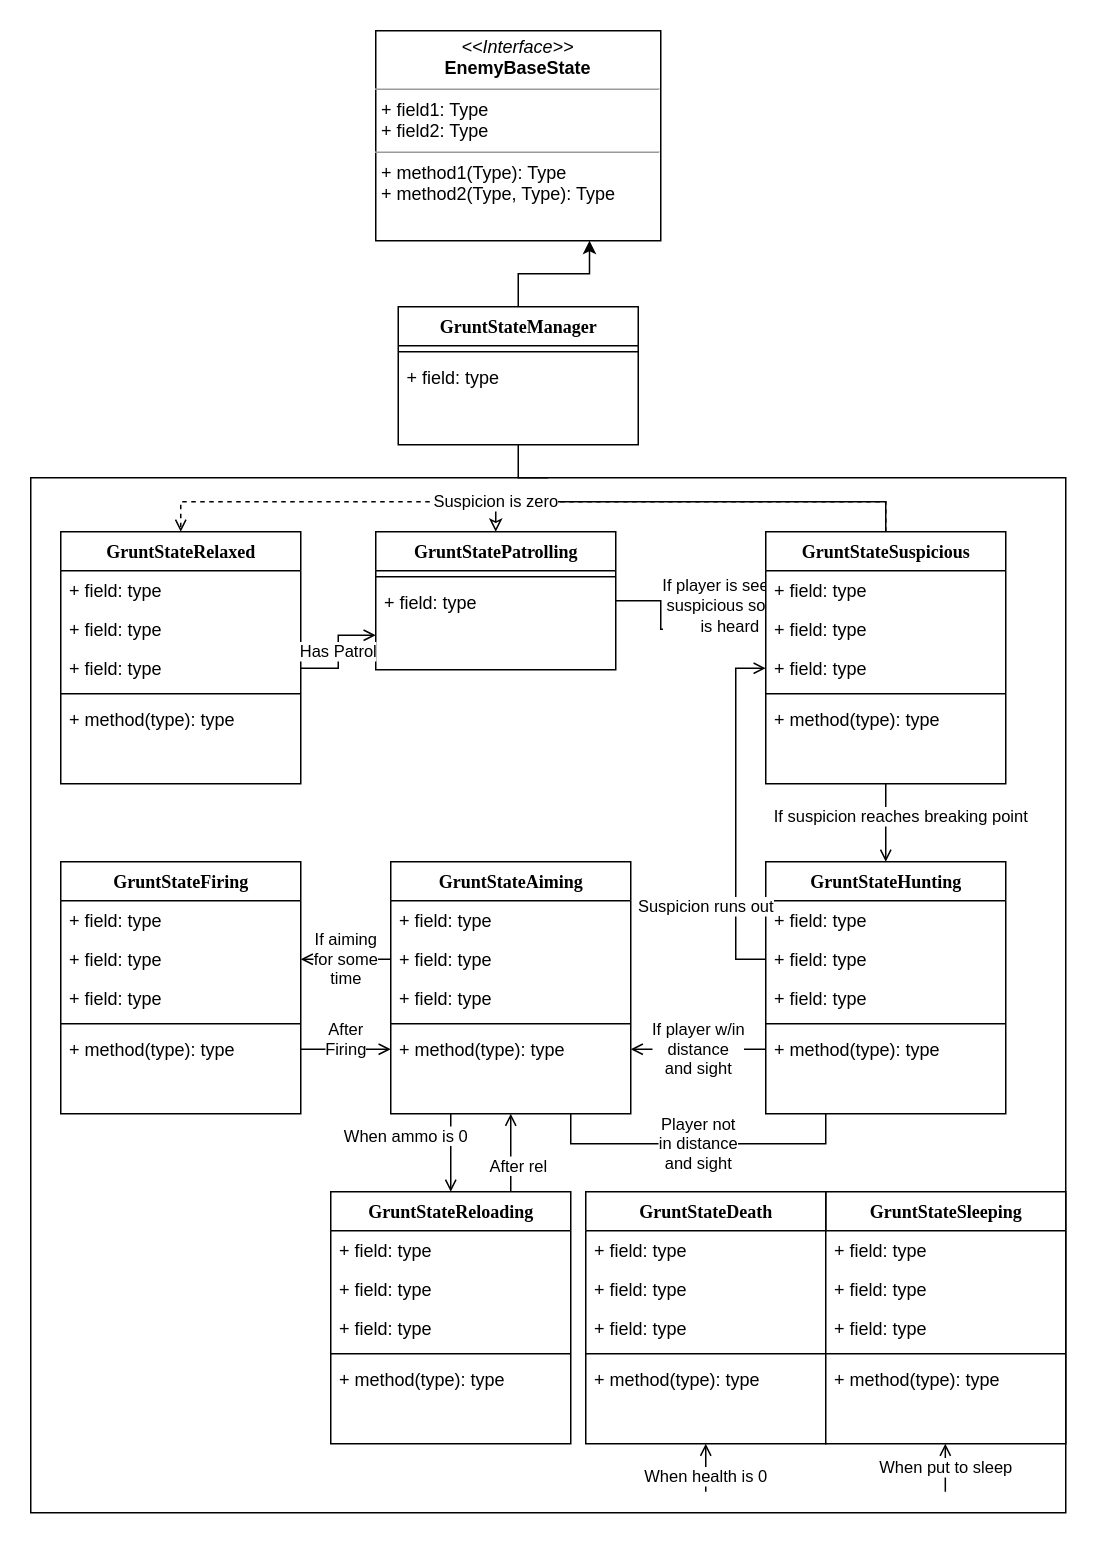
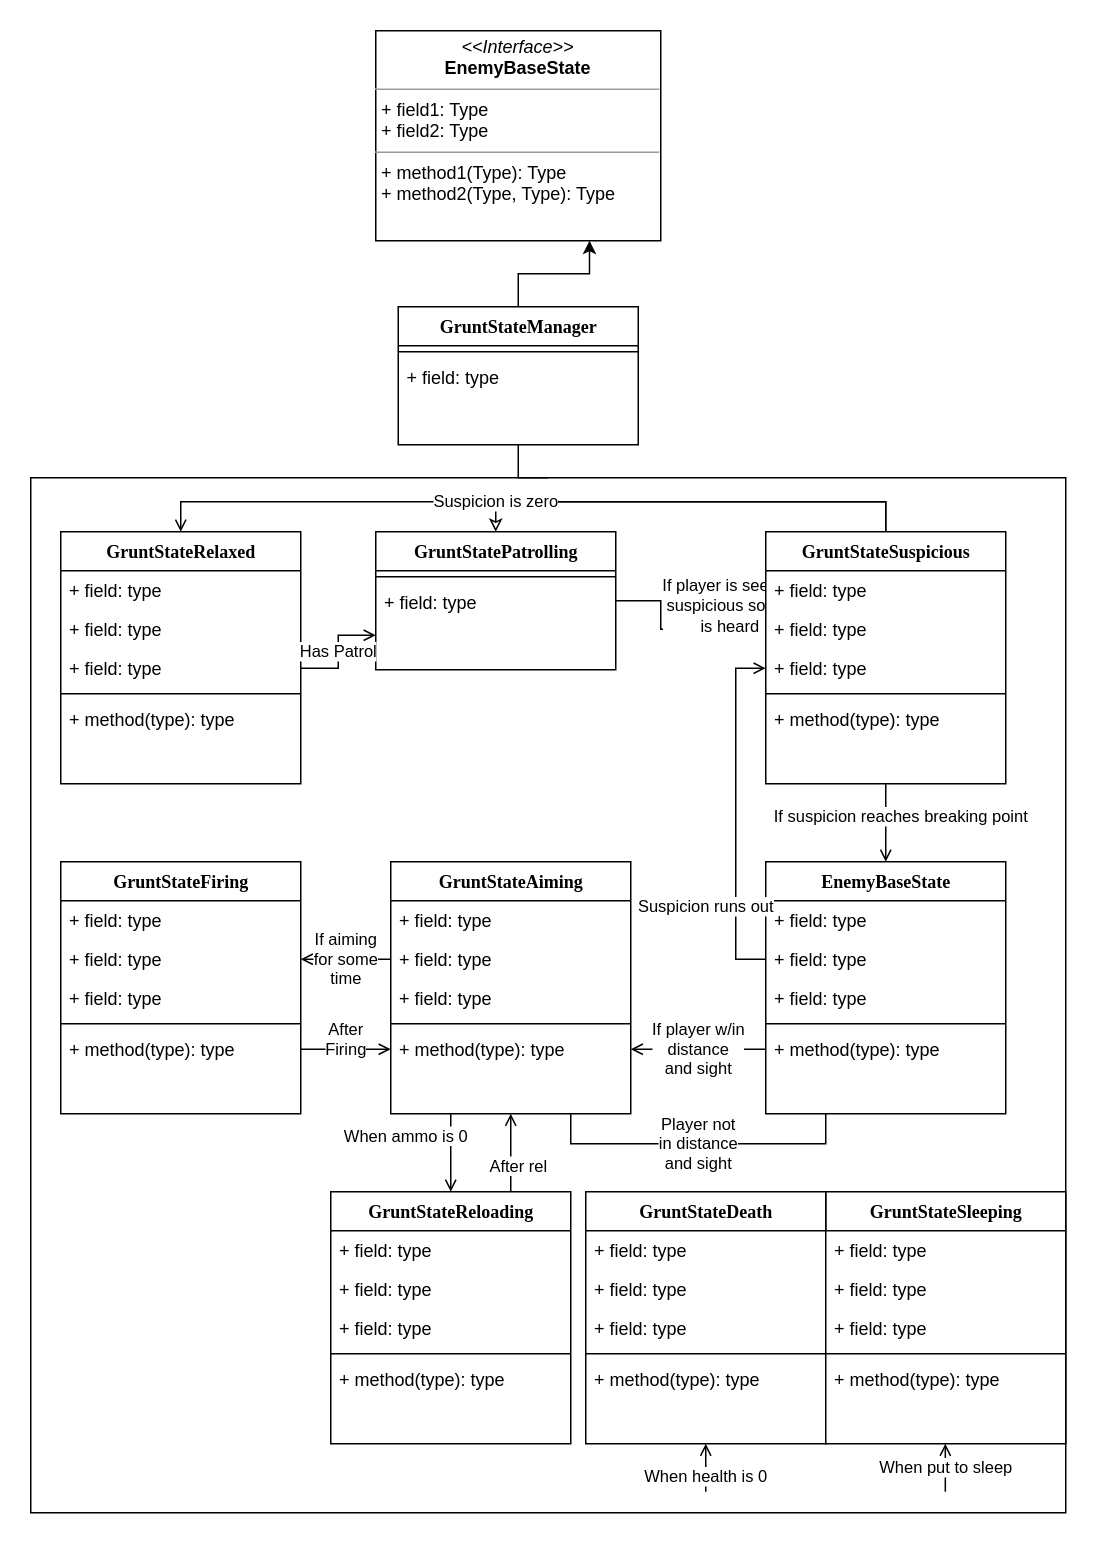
(295, 502) -> (295, 502)
(887, 883) -> (887, 883)
